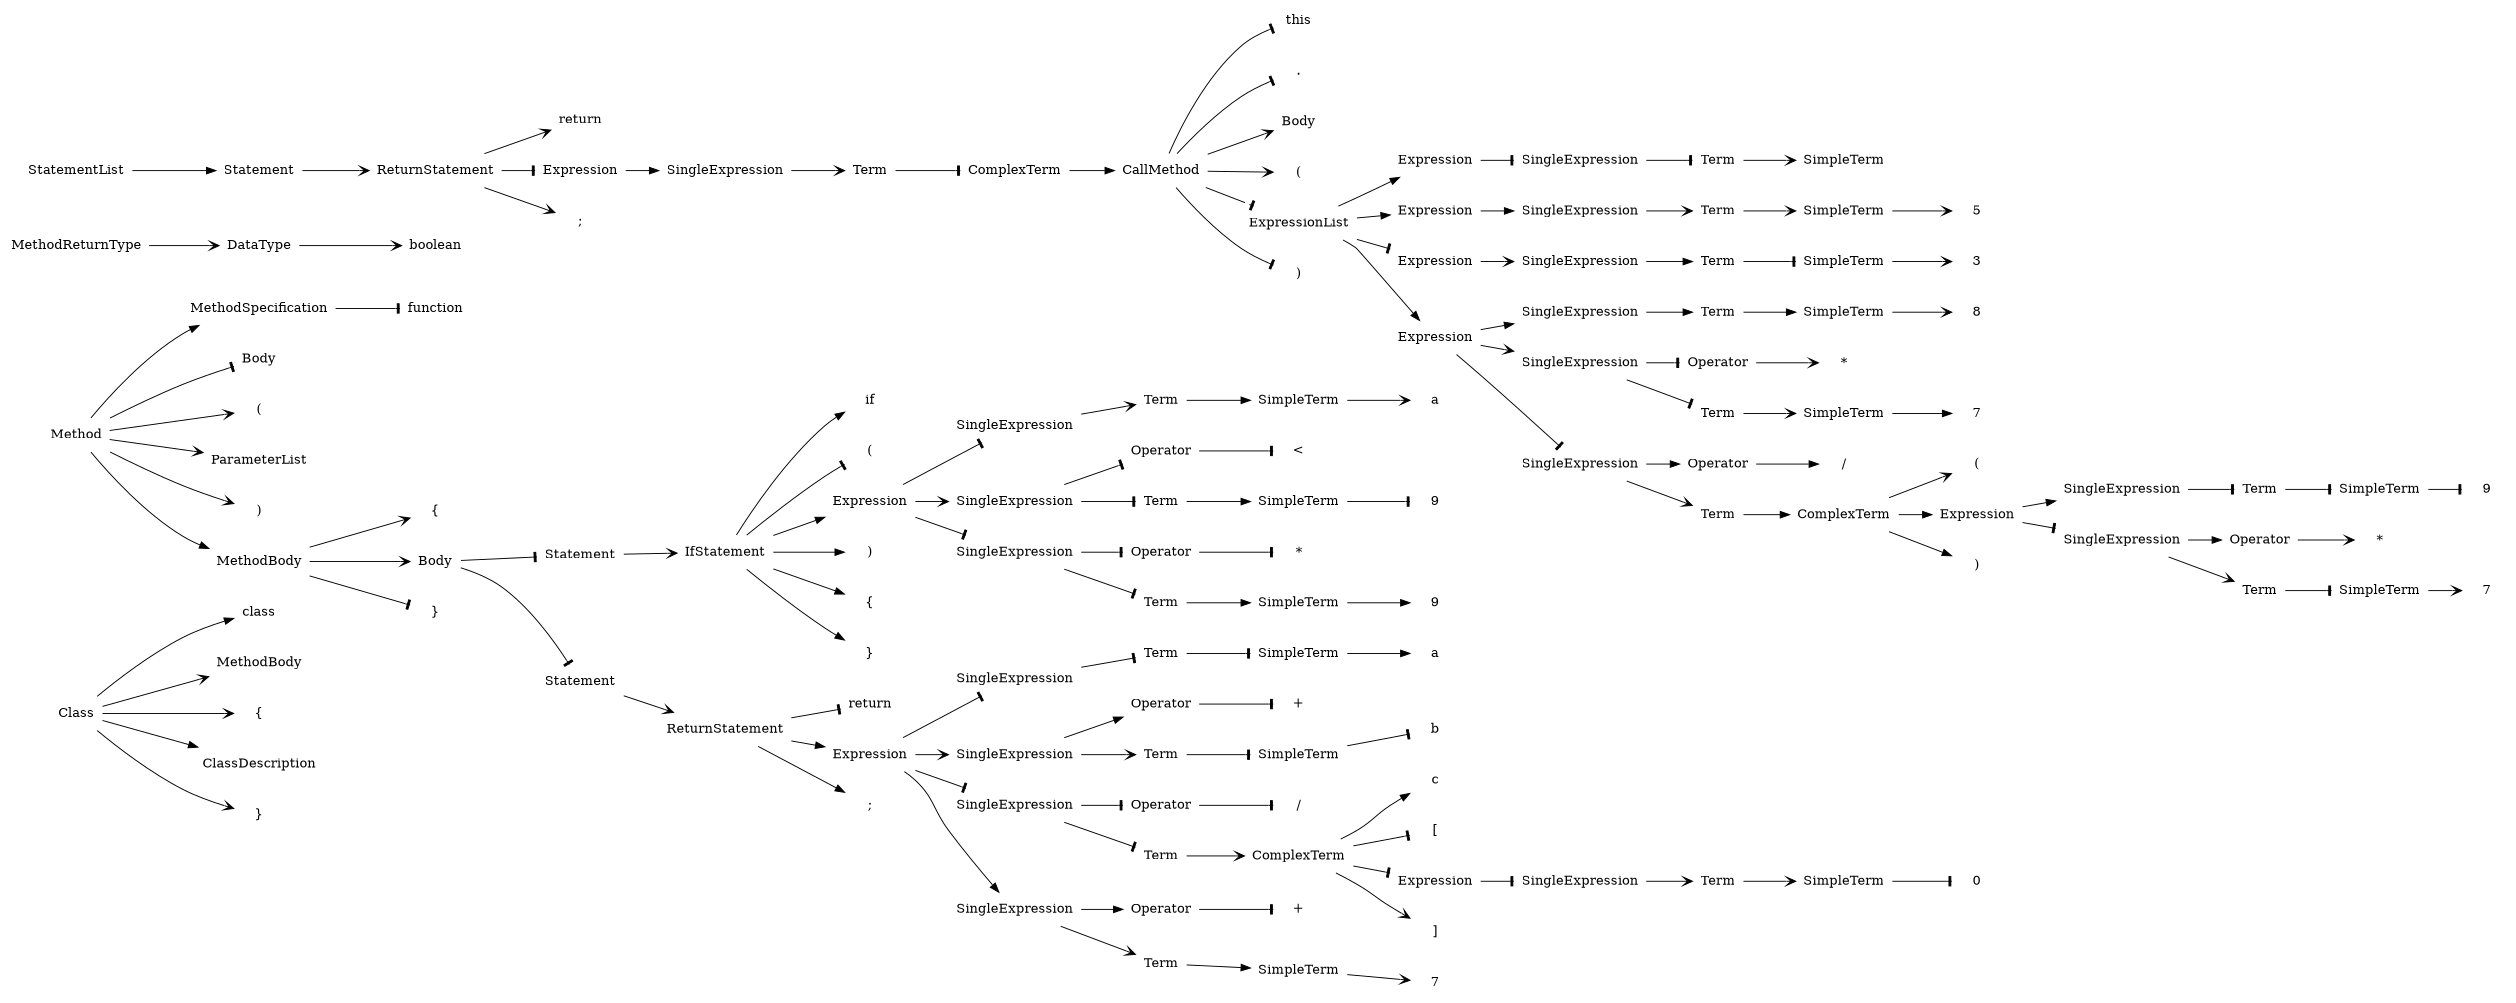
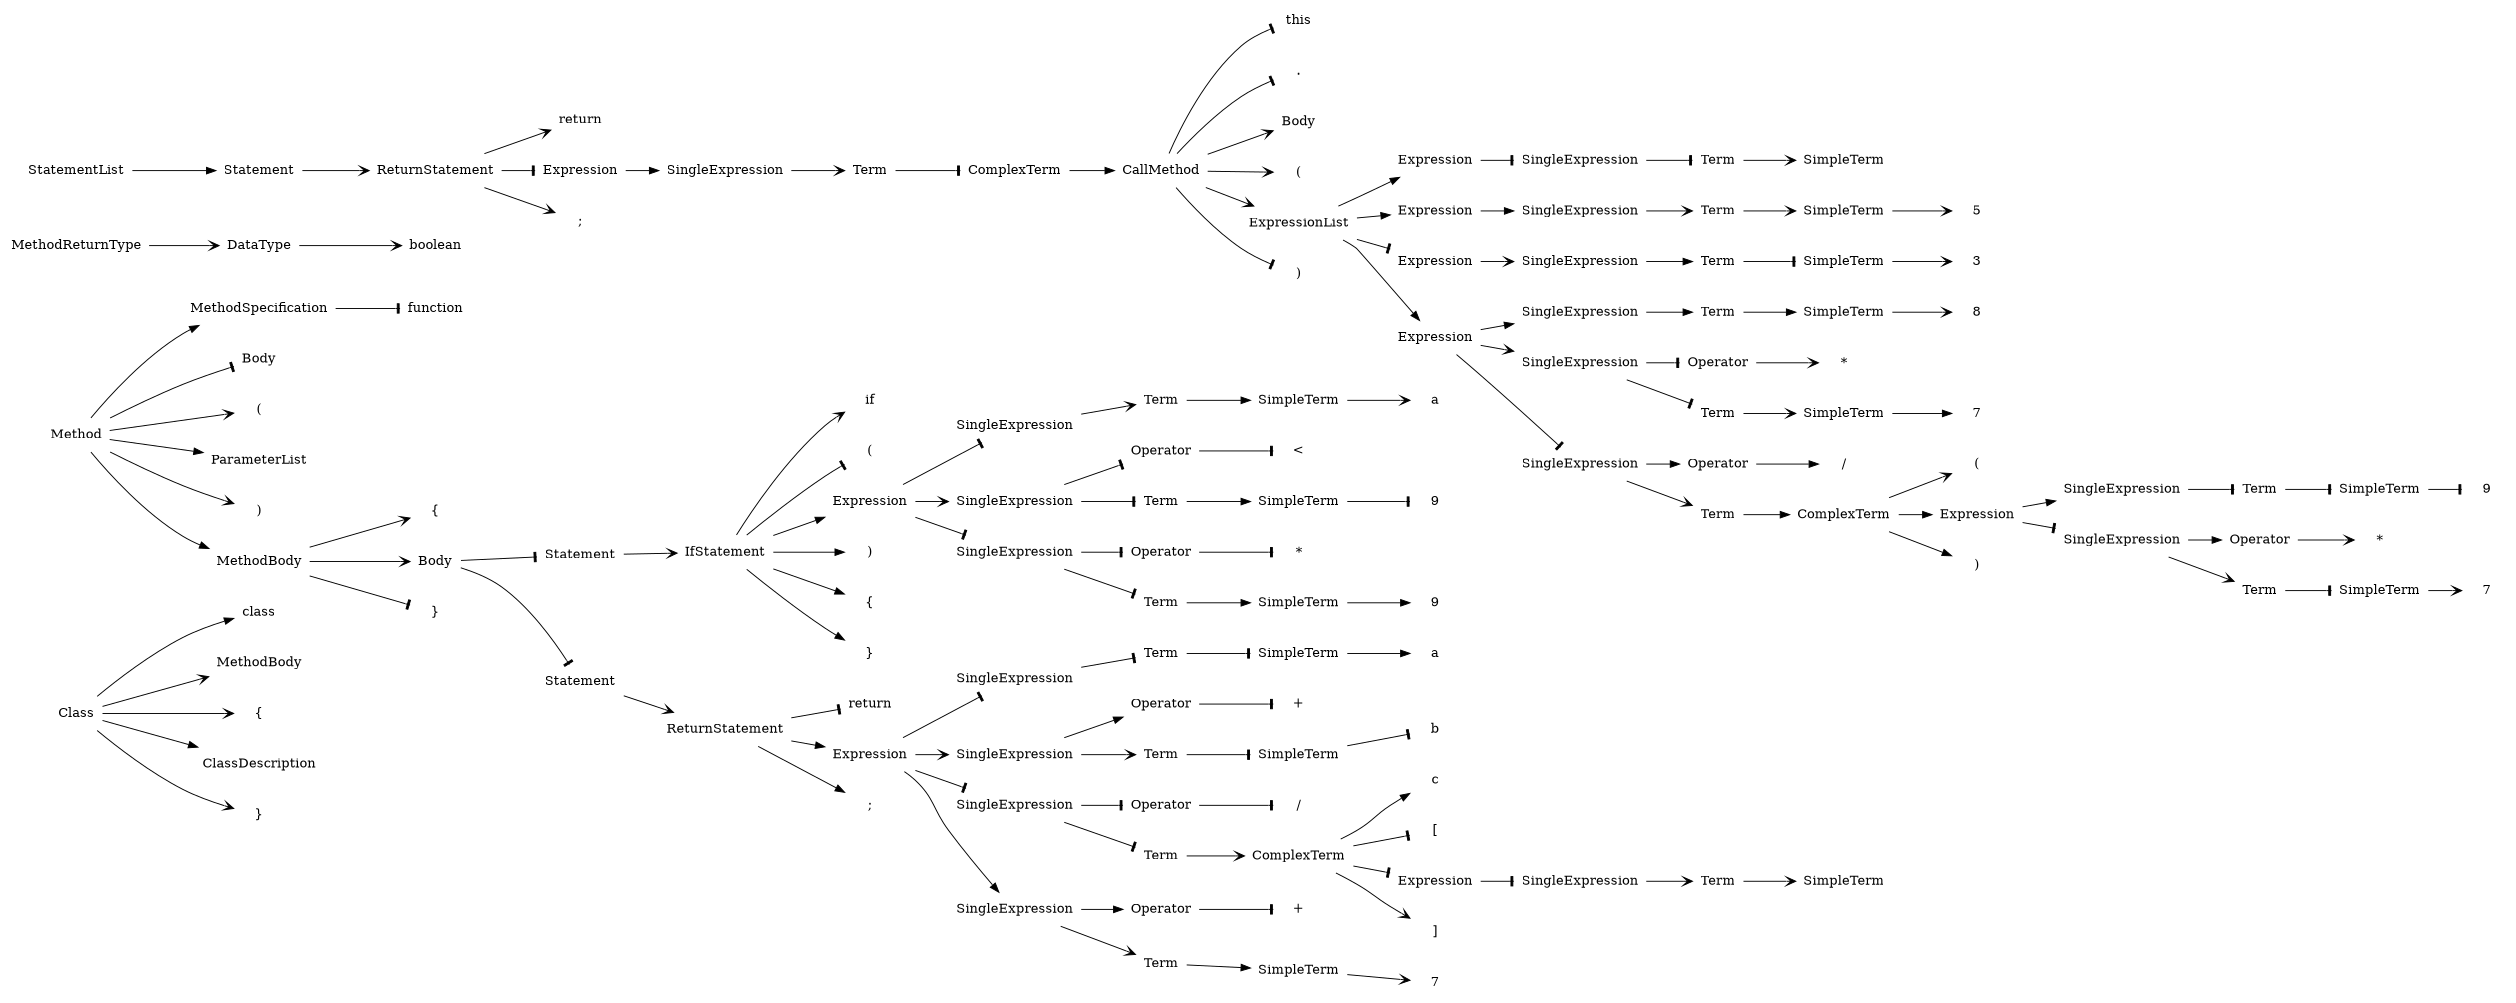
(1225, 195) -> (1225, 195)
(152, 445) -> (152, 445)
(781, 472) -> (781, 472)
(1977, 881) -> none
